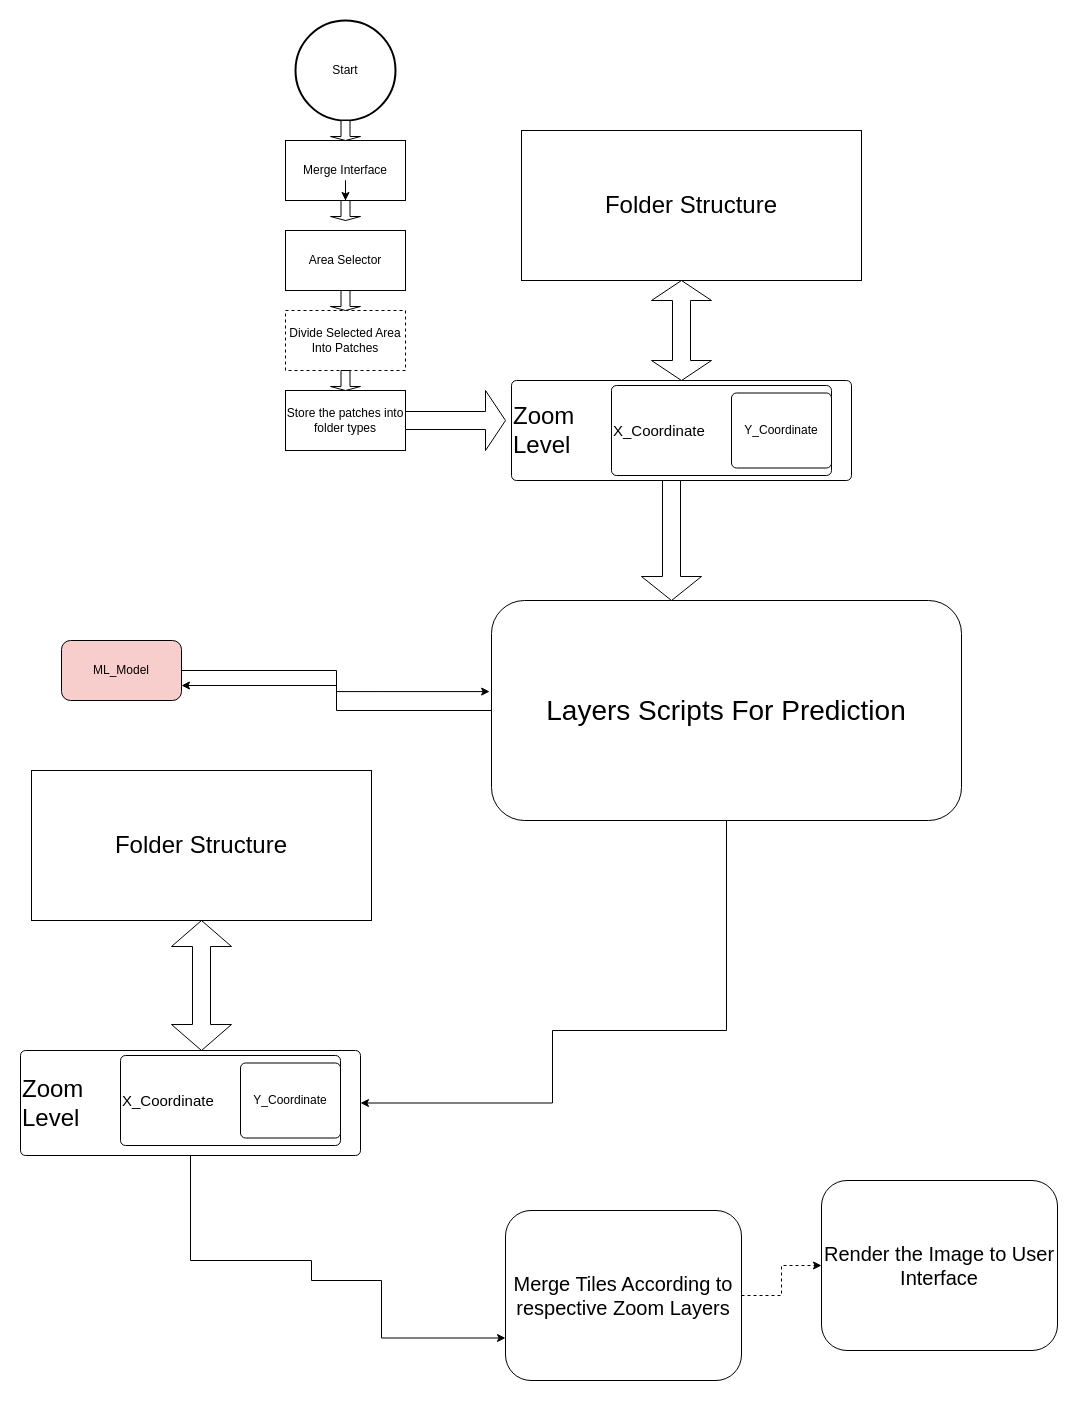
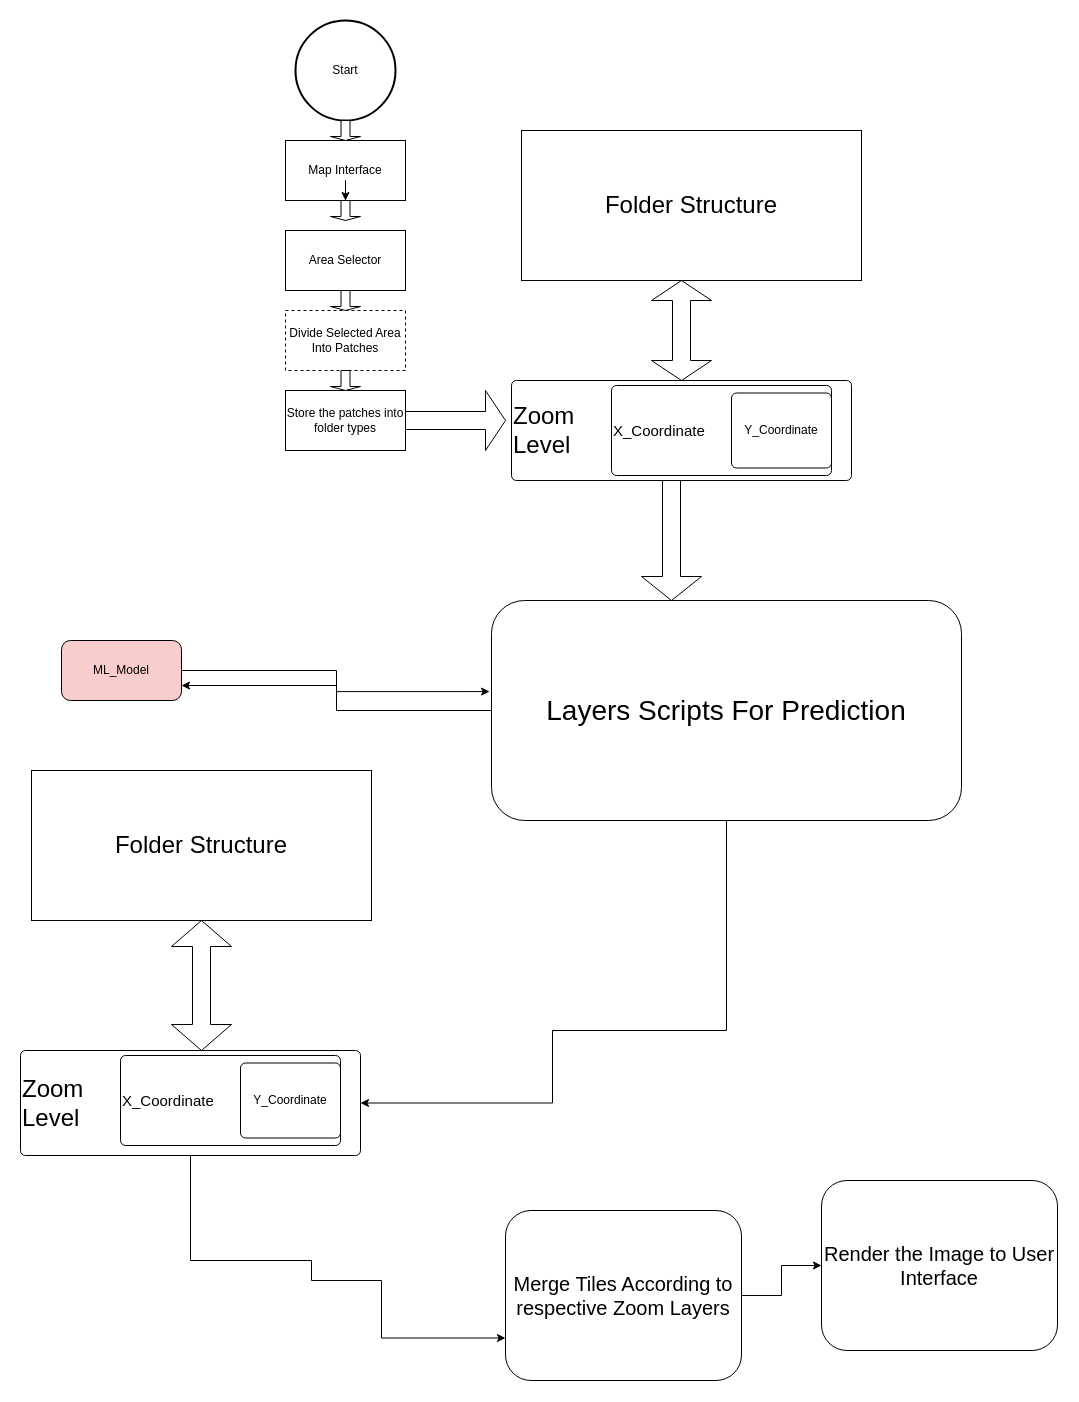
(346, 171) -> (346, 171)
(782, 1285) -> (782, 1285)
